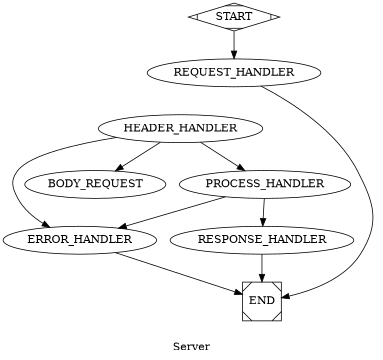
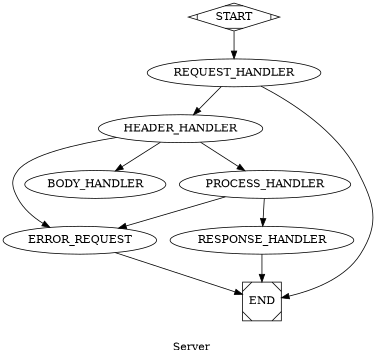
none -> (210, 98)
(95, 184) -> (95, 184)
(80, 240) -> (80, 240)
